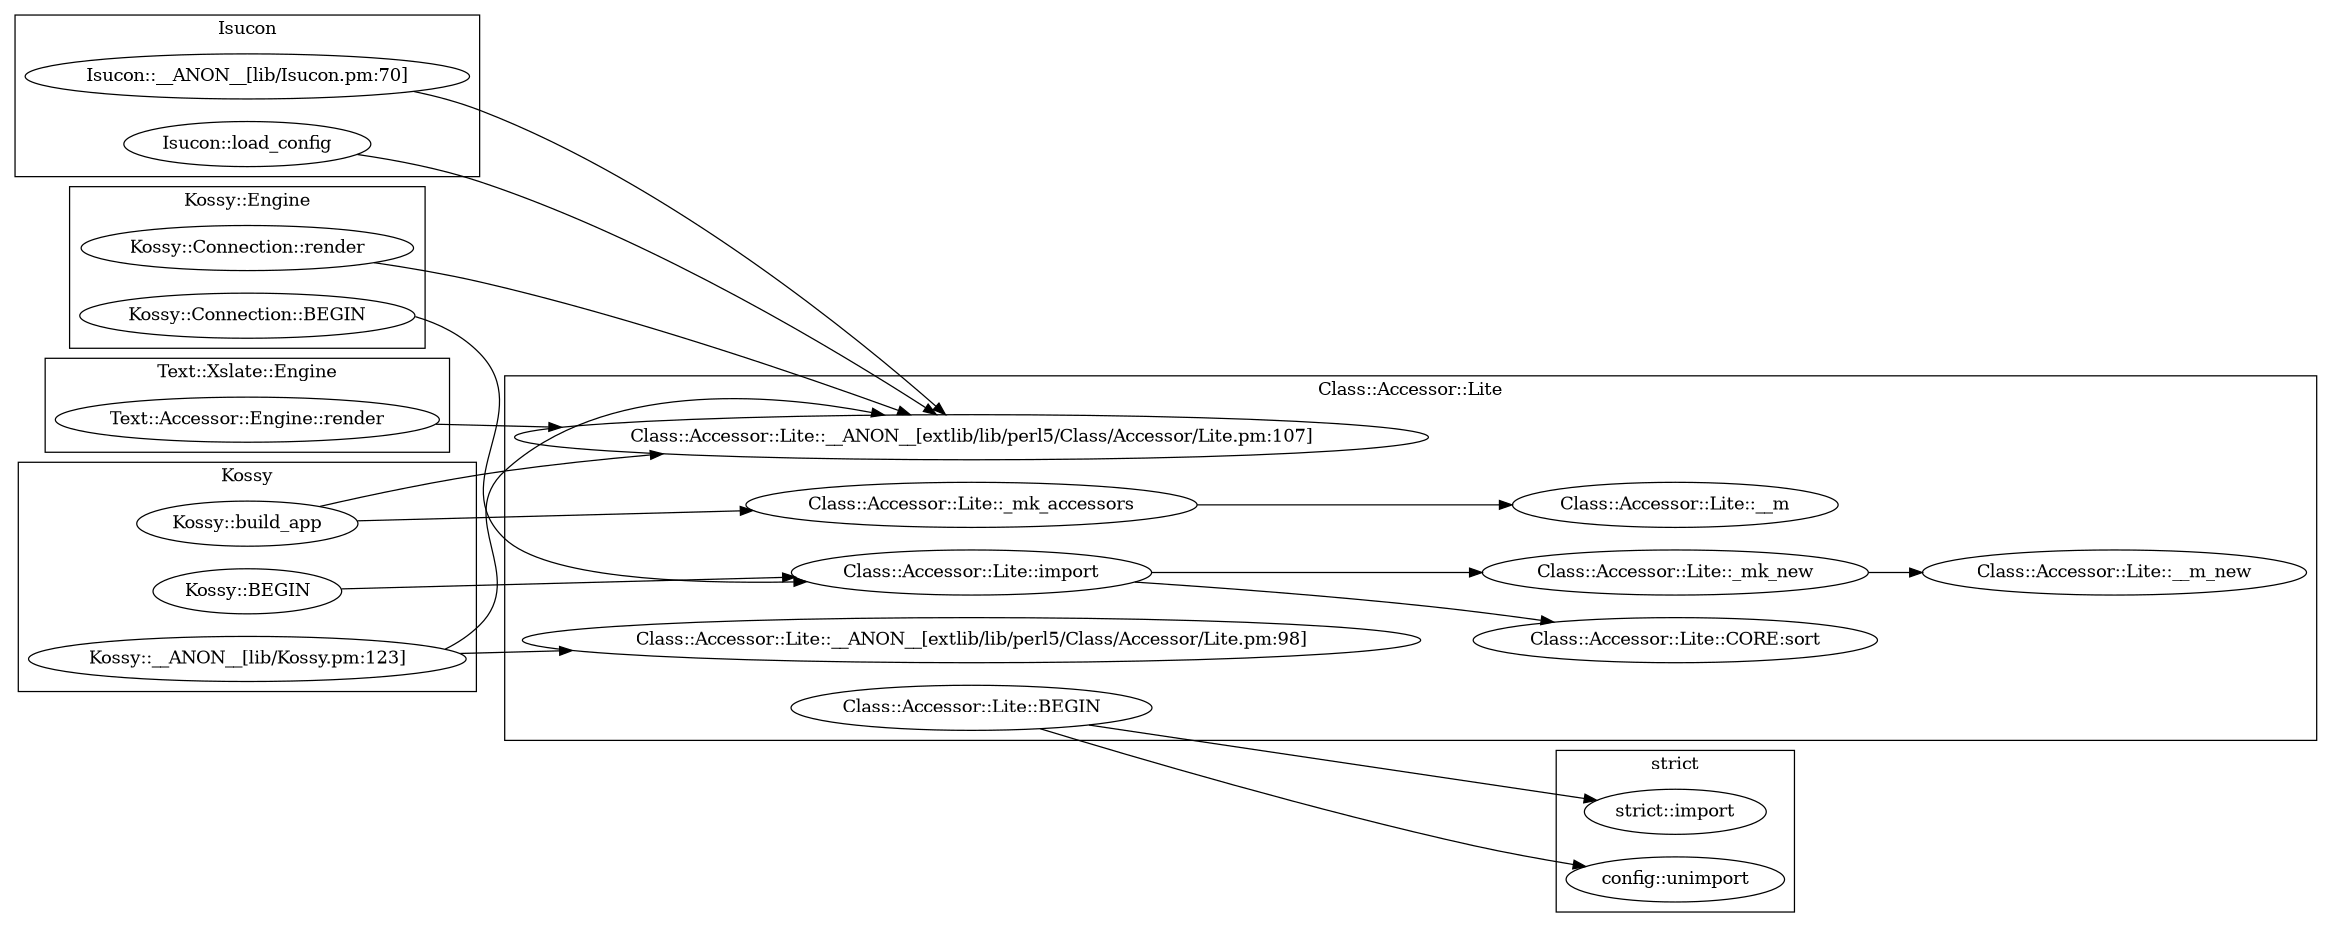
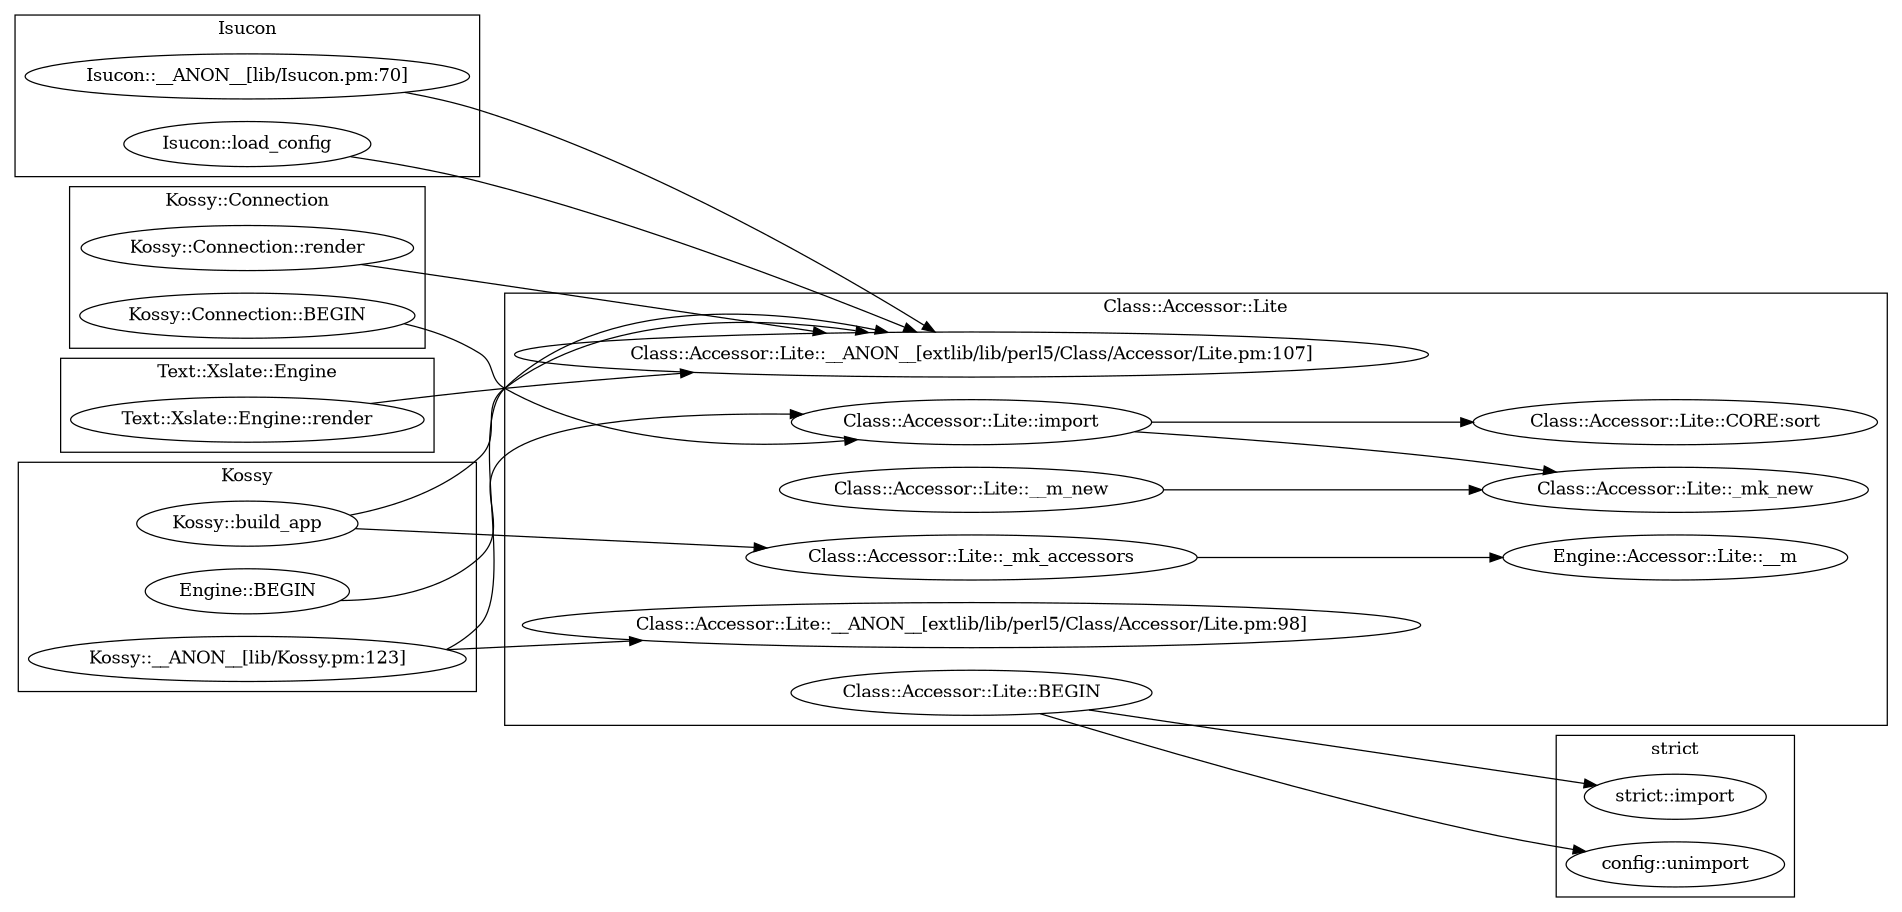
(247, 201) -> (247, 201)
(247, 420) -> (247, 420)
(1675, 505) -> (1675, 557)
(1889, 573) -> (1316, 490)
(247, 591) -> (247, 591)
